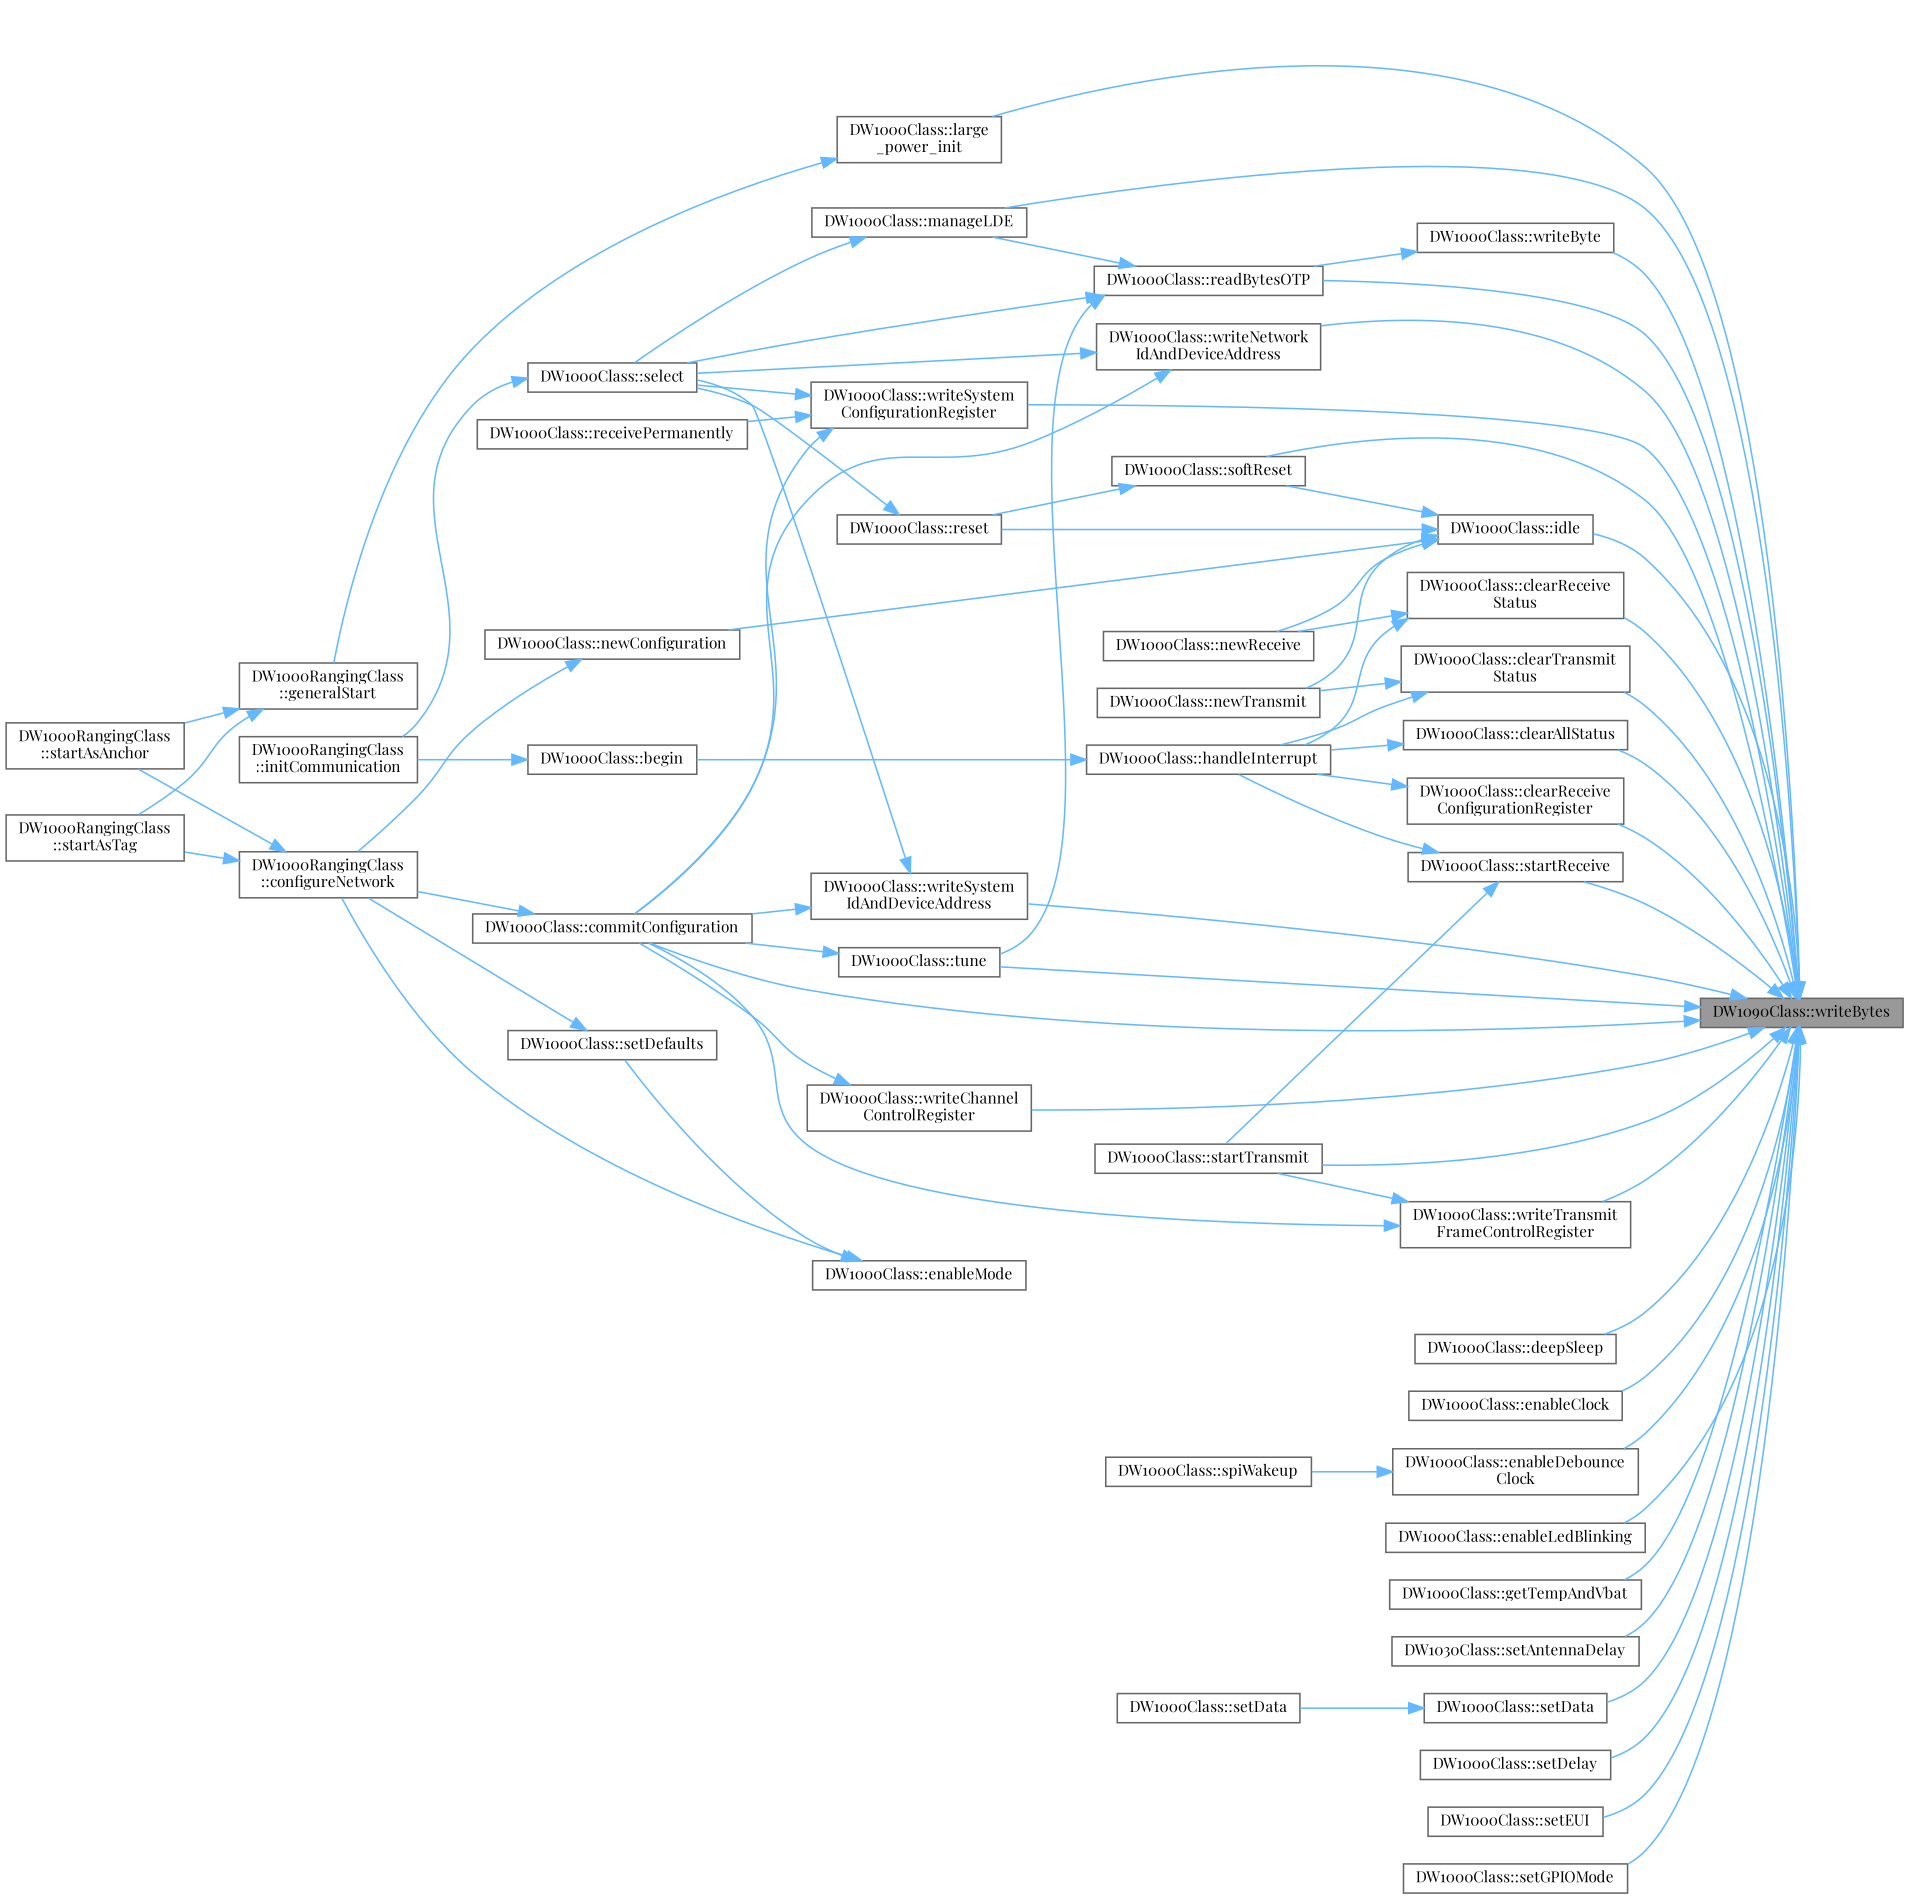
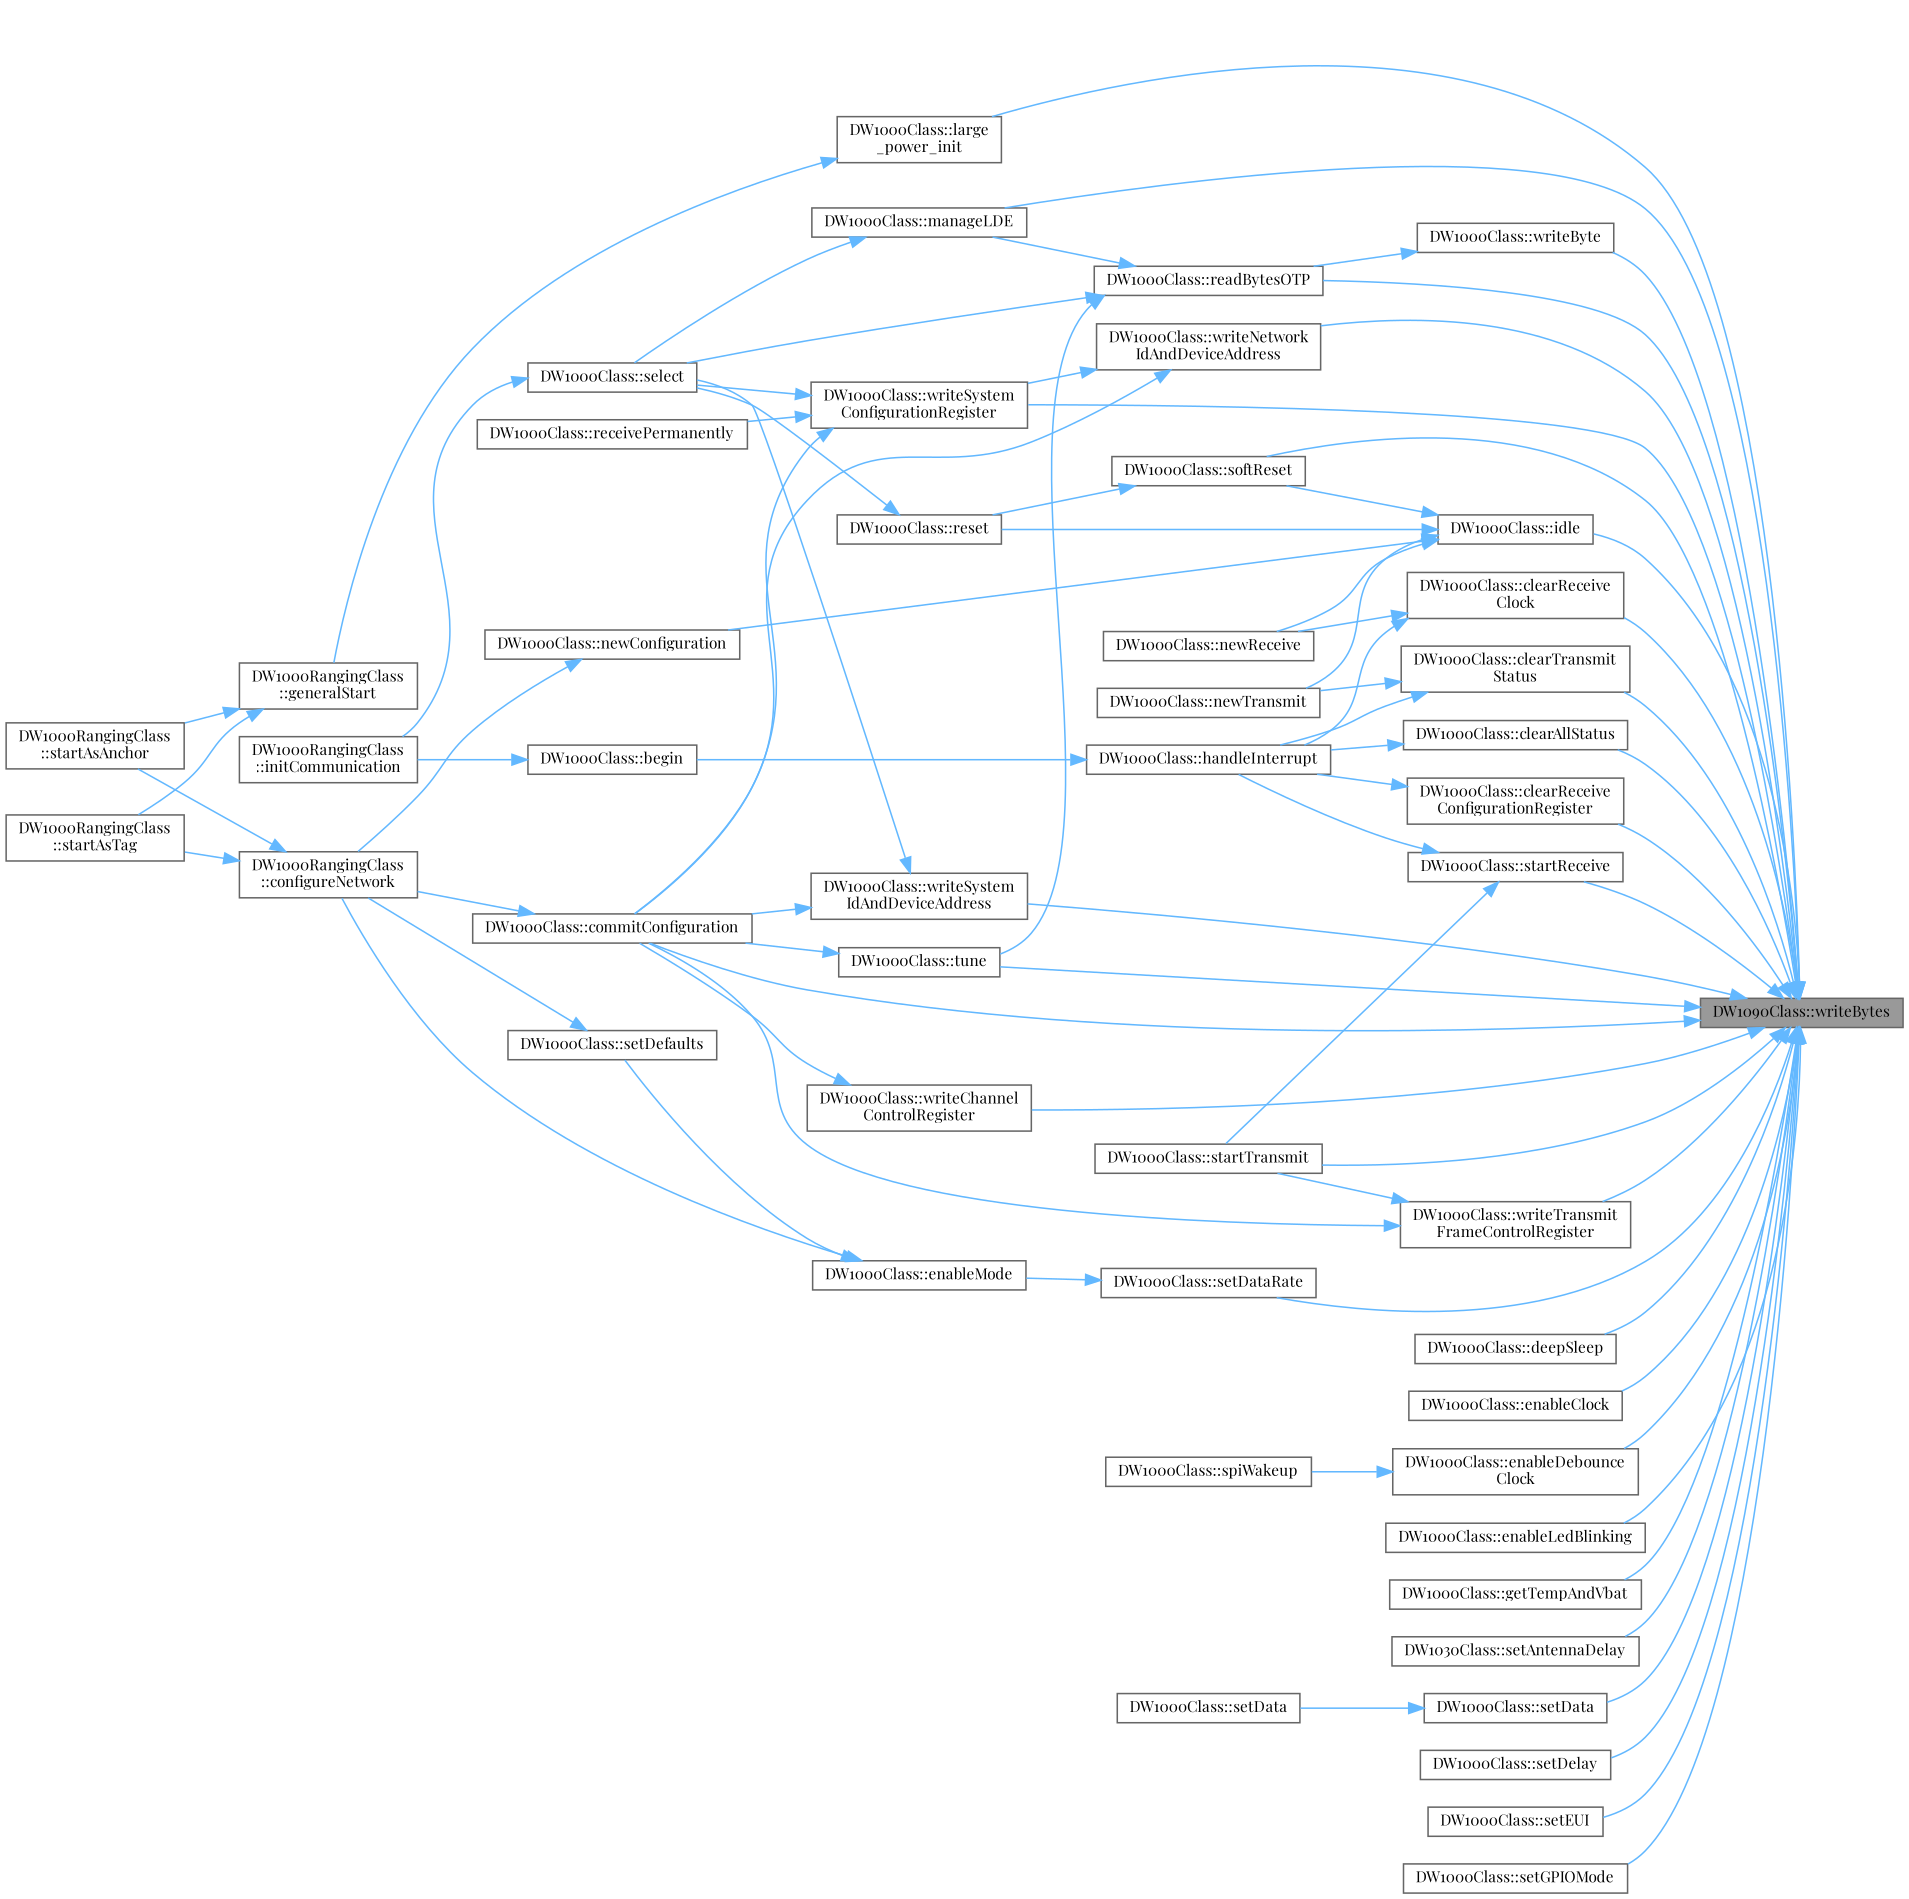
(889, 363) -> (1050, 379)
(1516, 595) -> (1516, 595)
none -> (1209, 1283)
